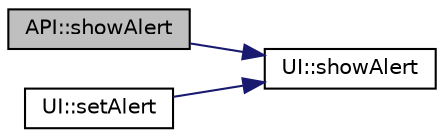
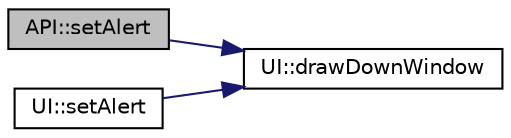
(99, 29) -> (89, 29)
(350, 69) -> (373, 69)
